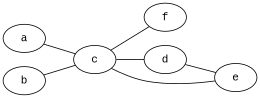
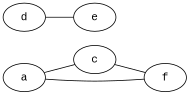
(130, 60) -> none
(24, 81) -> none
none -> (95, 81)
(162, 83) -> none
